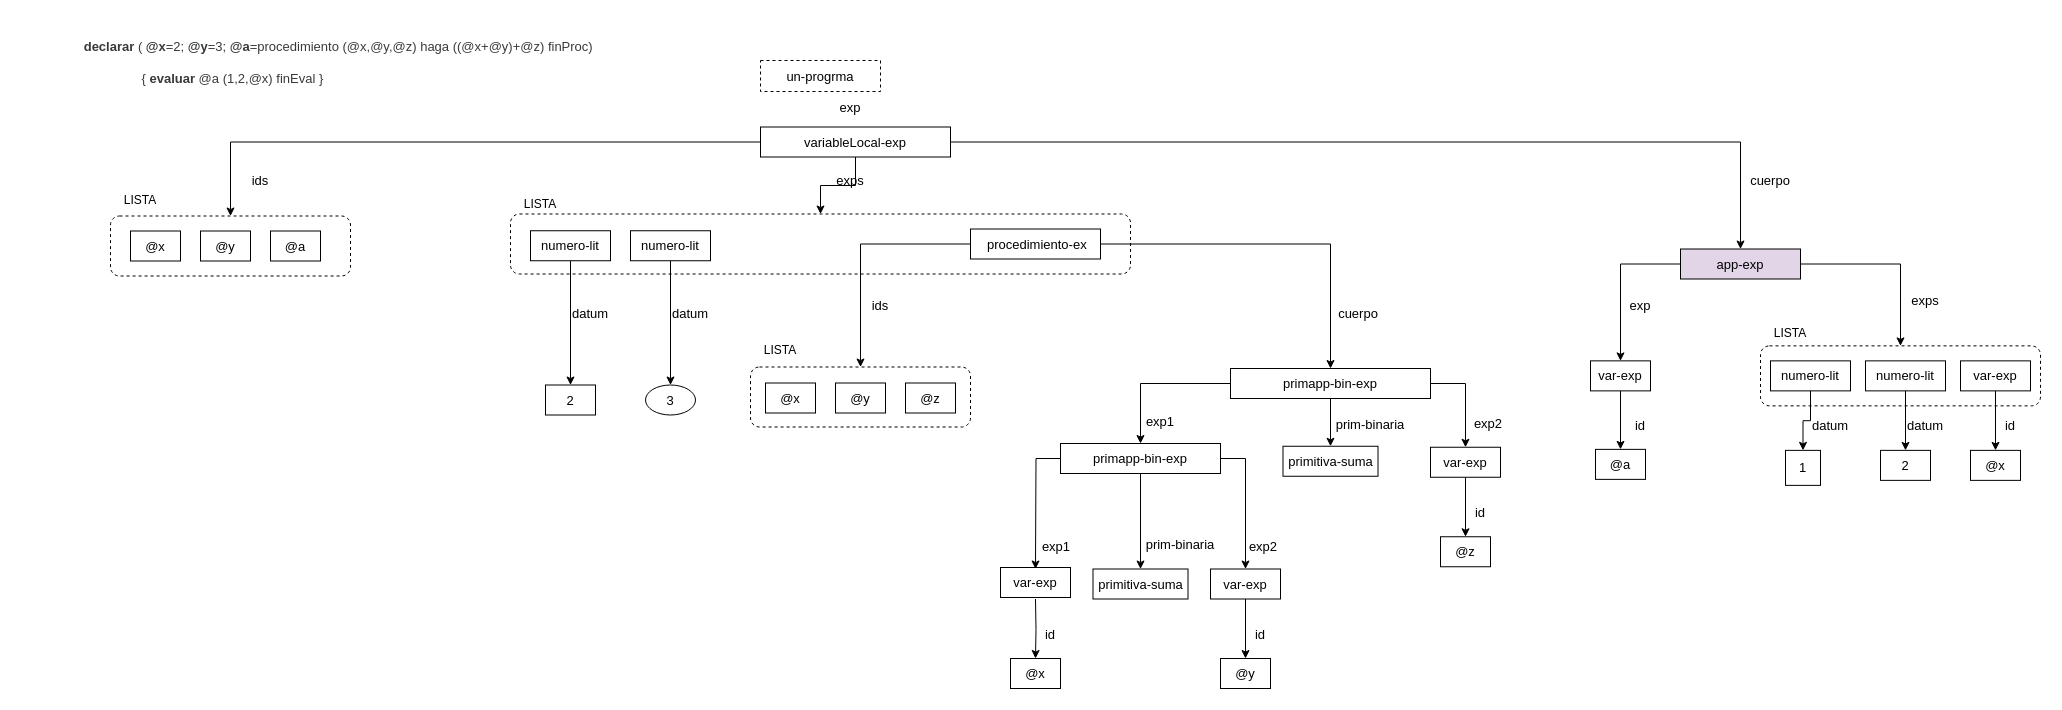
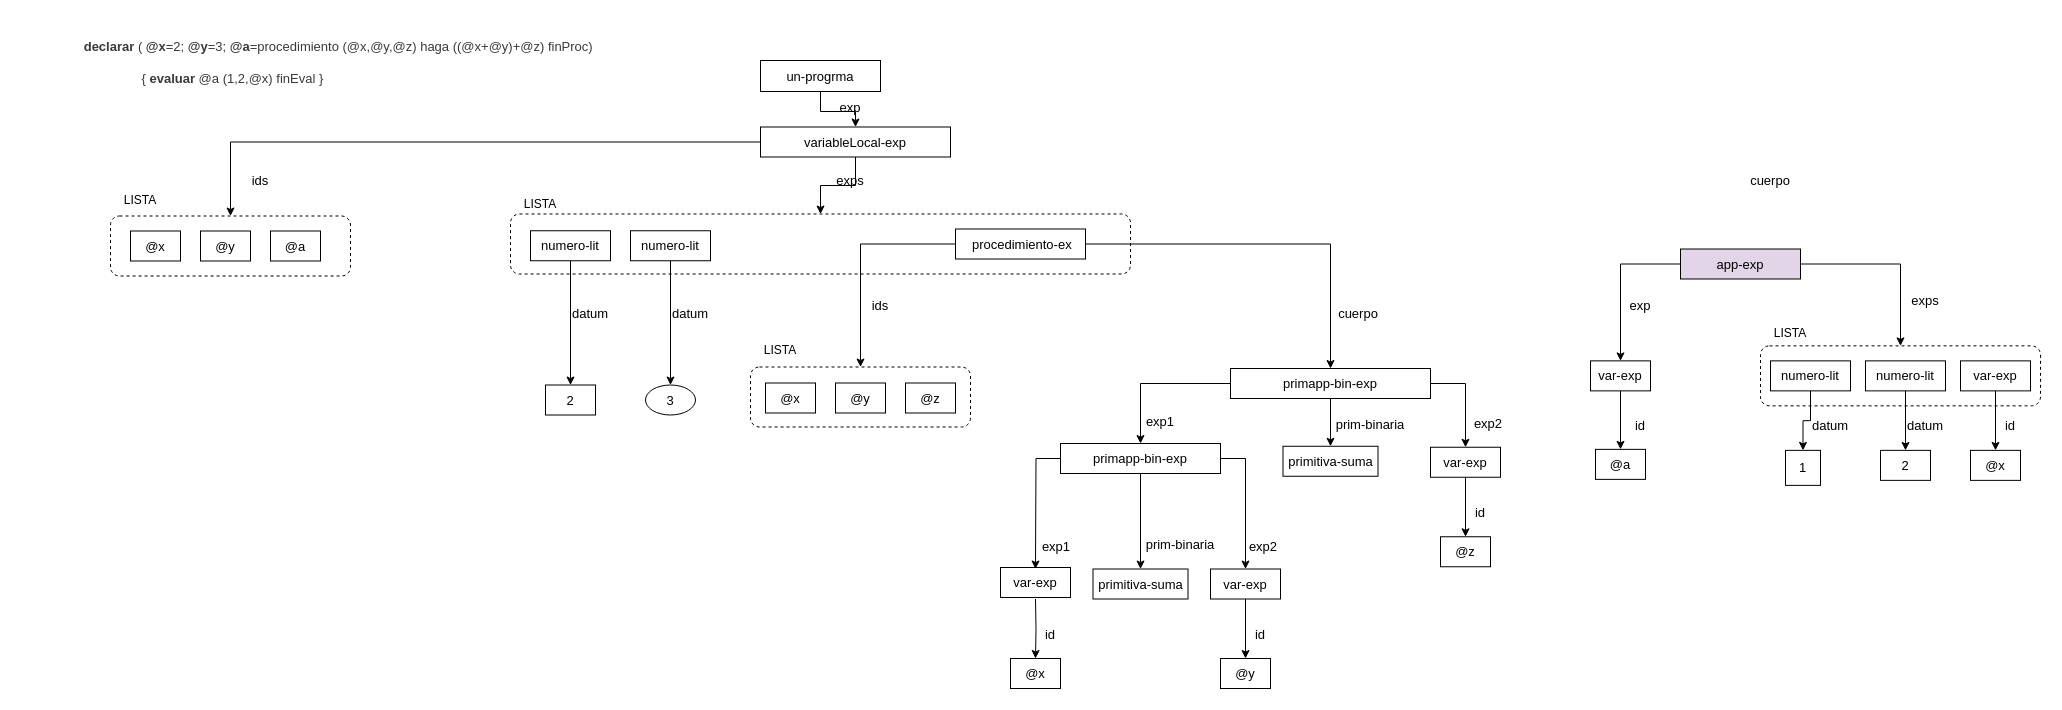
(821, 76) -> (821, 76)
none -> (833, 112)
(1396, 142) -> none
(1036, 244) -> (1021, 244)
